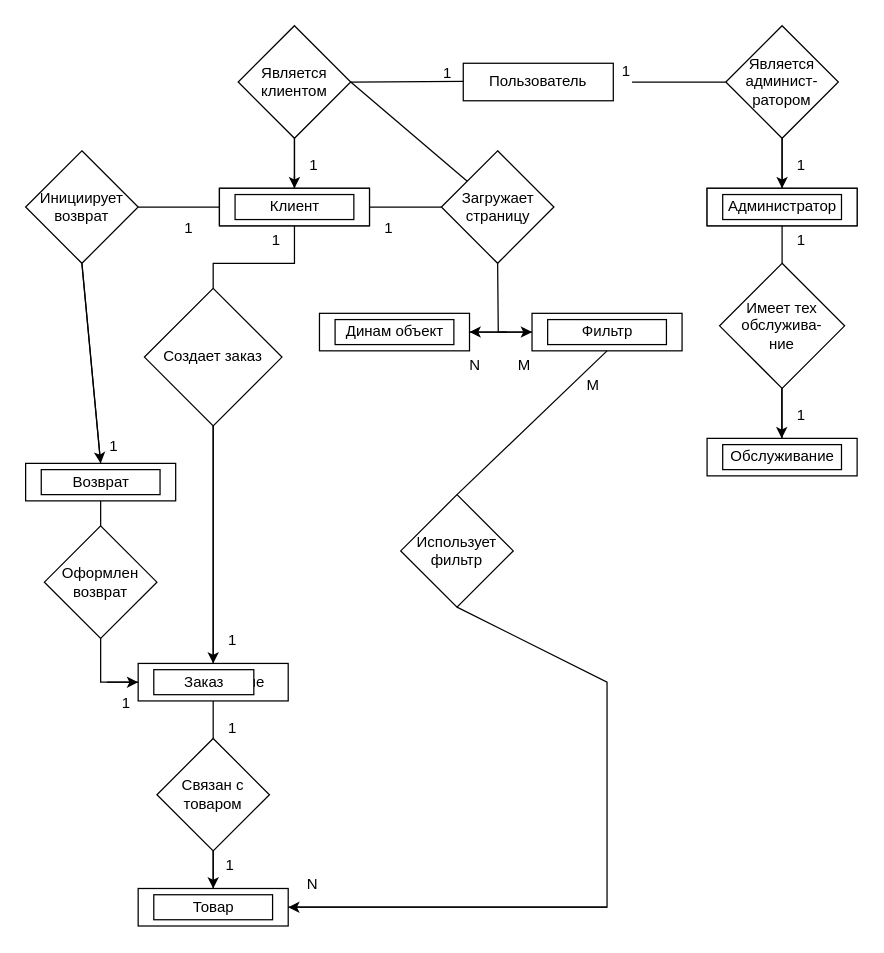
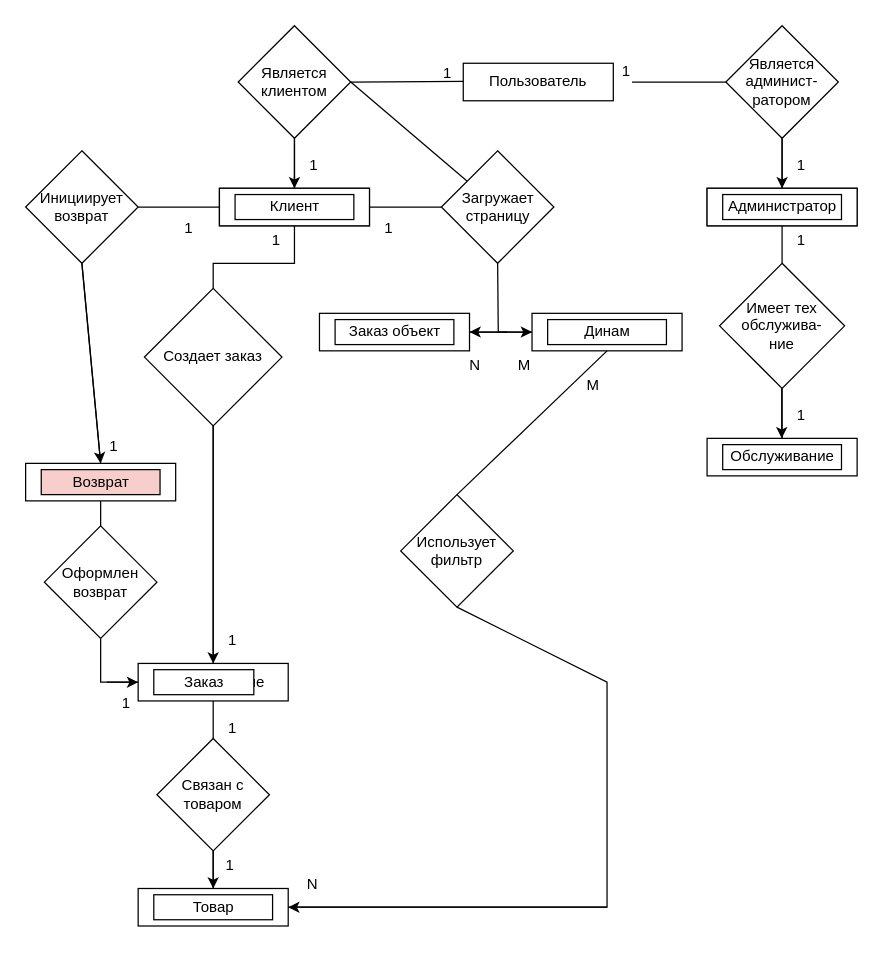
(395, 332) -> (395, 332)
(608, 332) -> (608, 332)
(101, 482) -> (101, 482)
